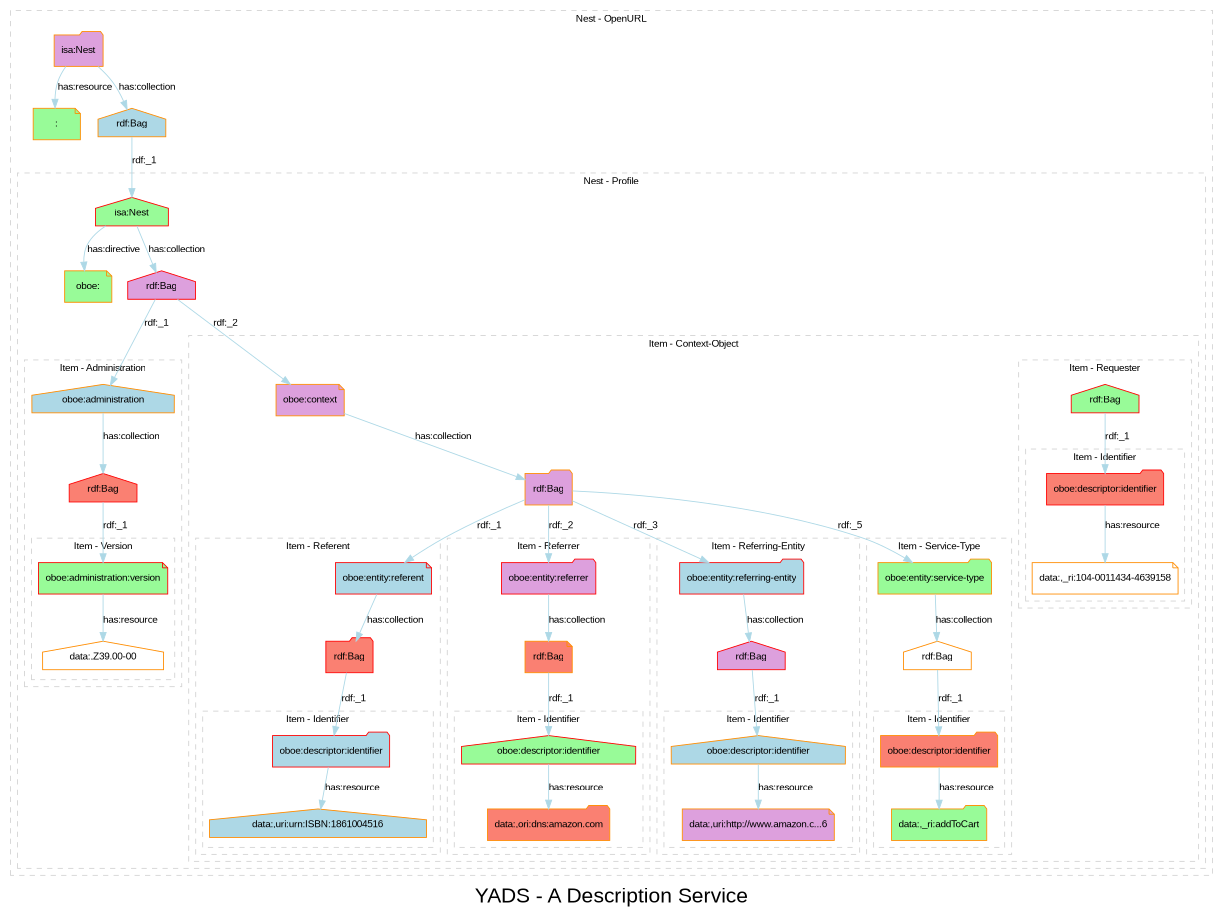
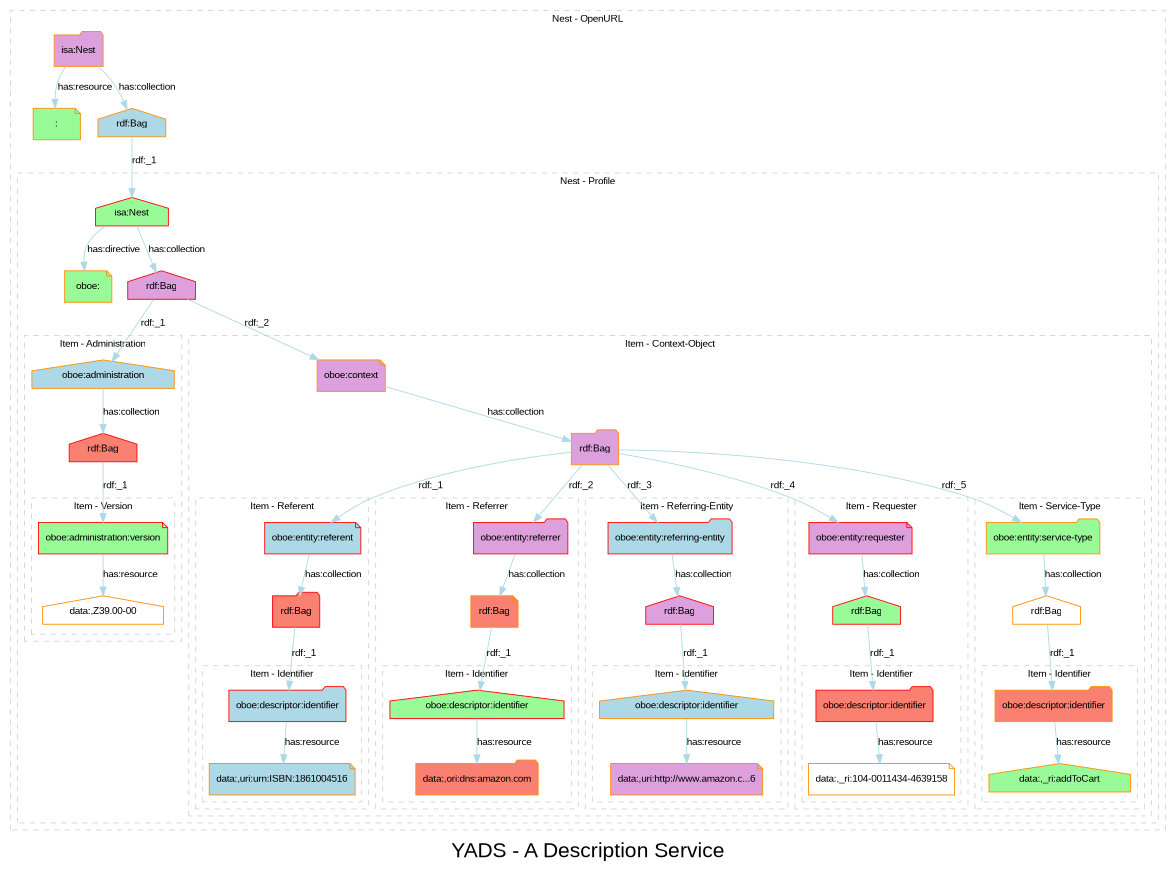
none -> (861, 538)
(318, 825) -> (282, 779)
(939, 825) -> (1060, 779)
